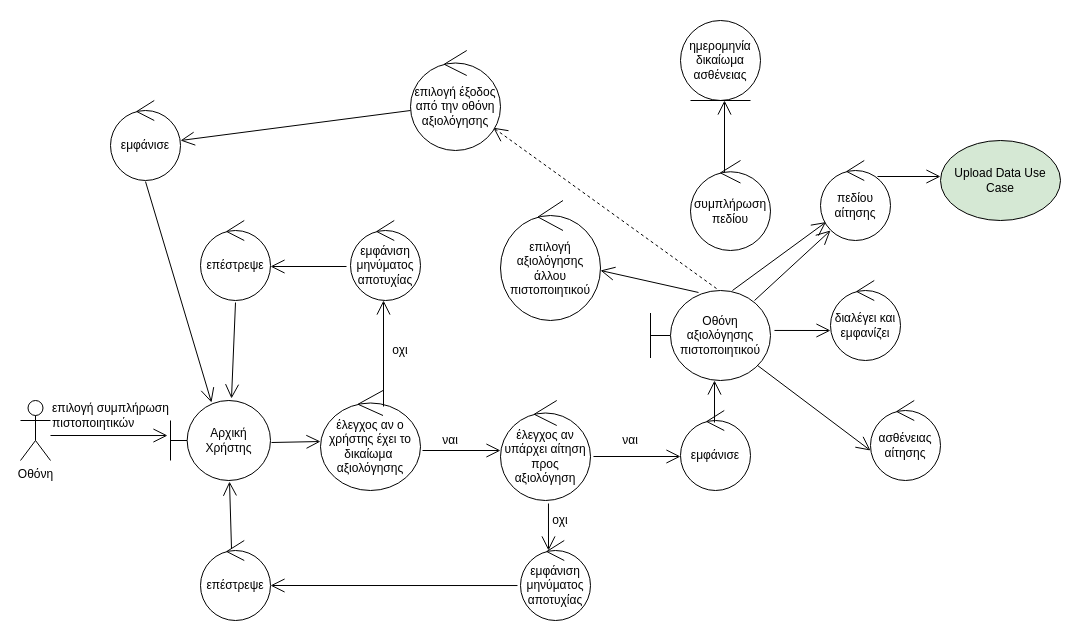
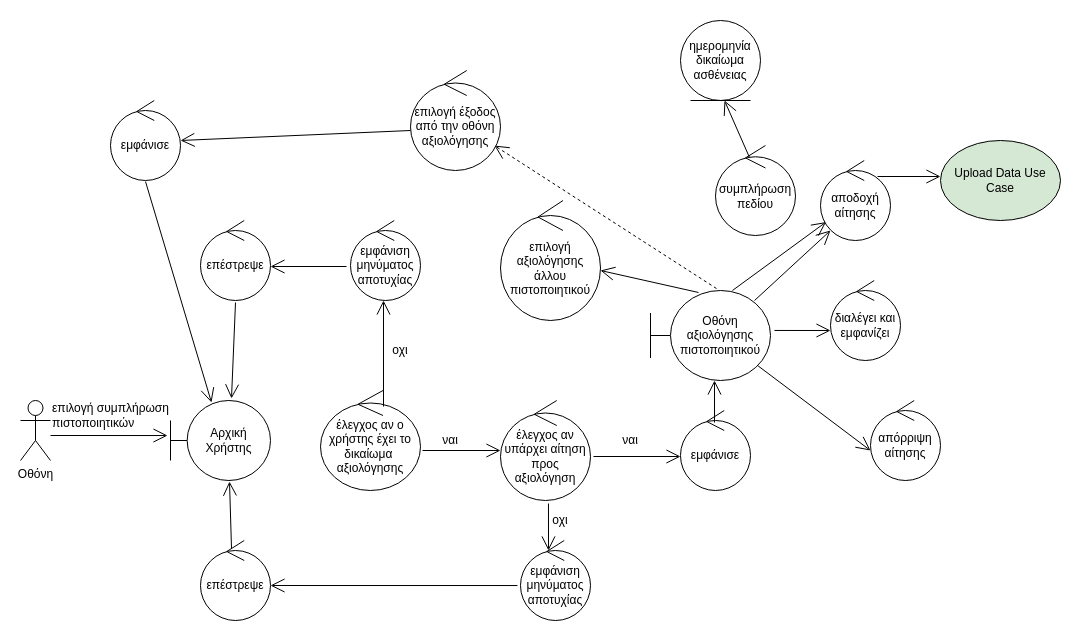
(456, 101) -> (456, 121)
(731, 206) -> (756, 191)
(856, 206) -> (856, 206)
(295, 442) -> none
(906, 446) -> (906, 446)
